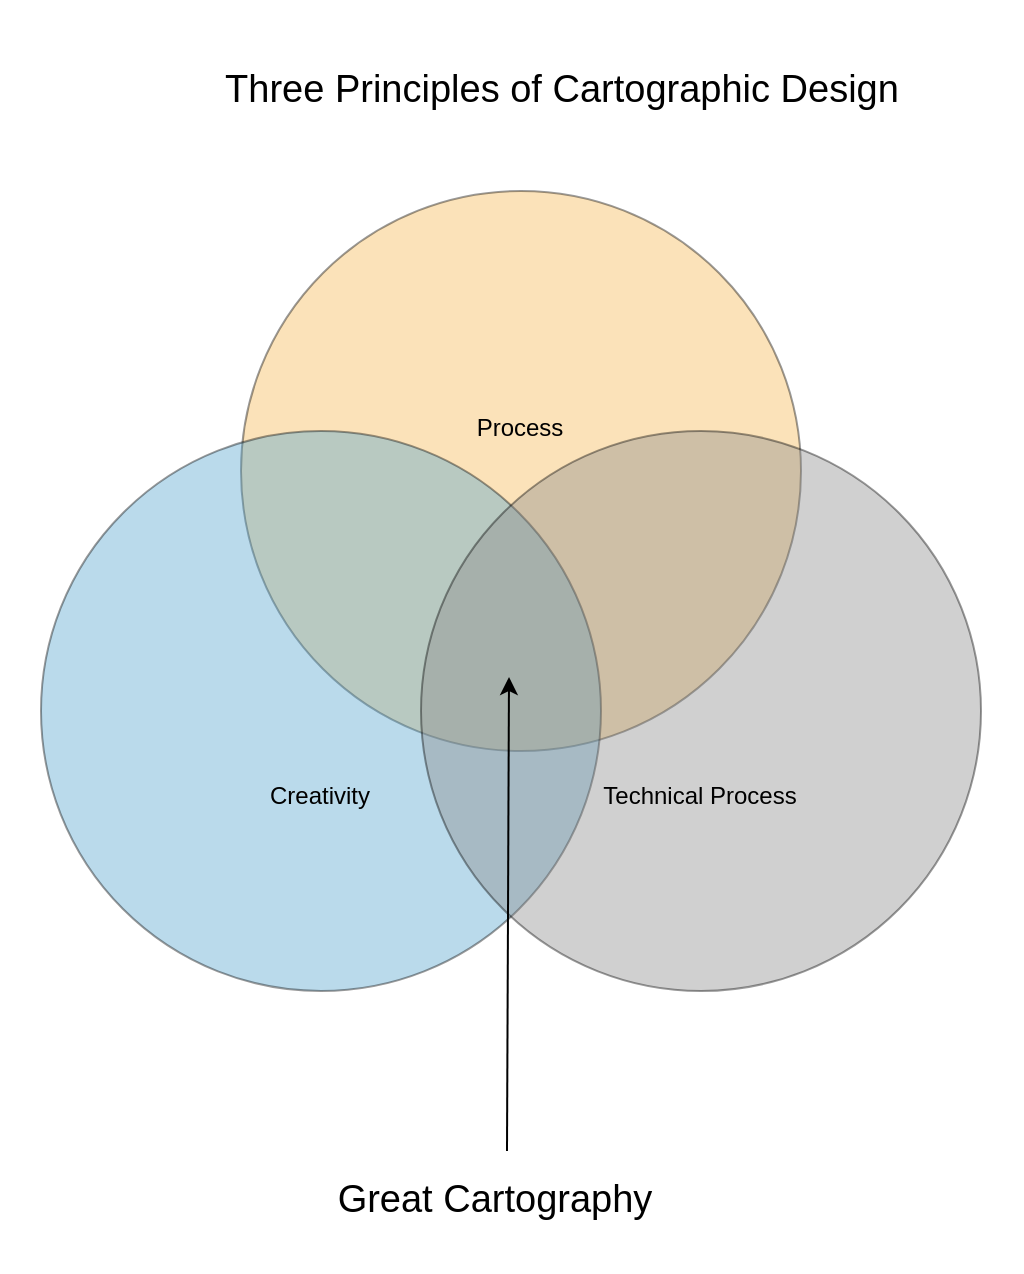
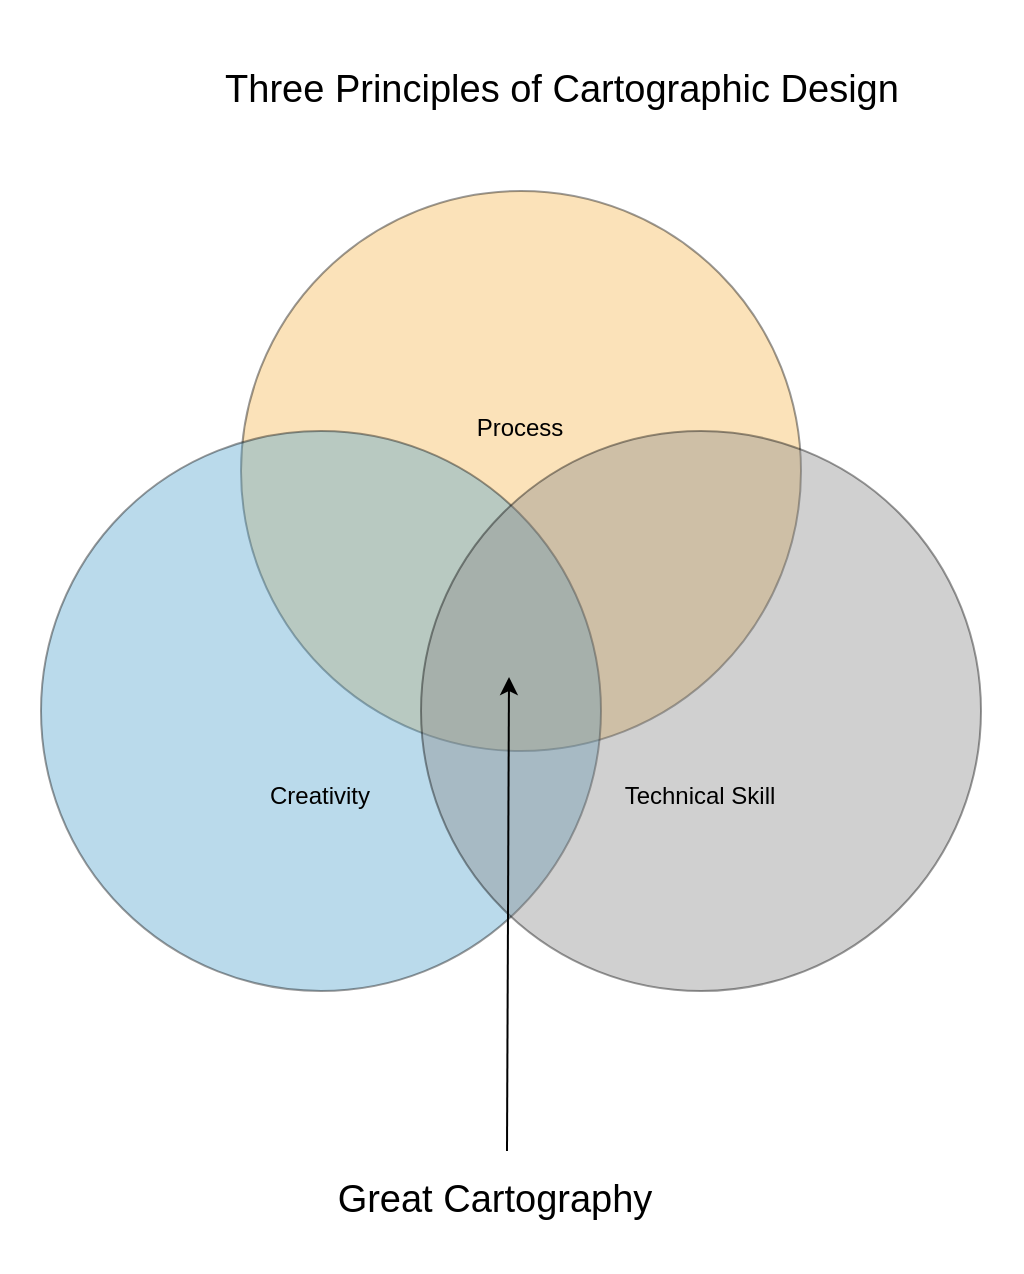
(701, 711) -> (701, 711)
